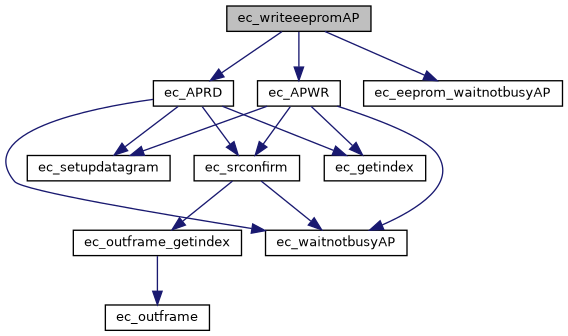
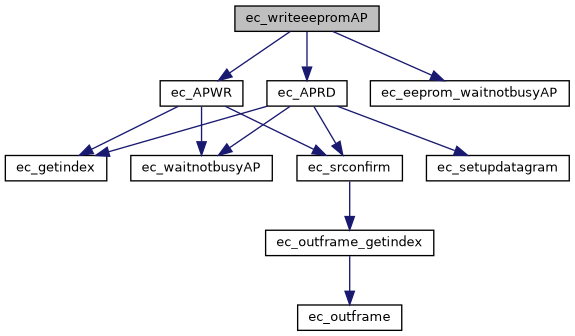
(205, 129) -> none
(286, 201) -> none
